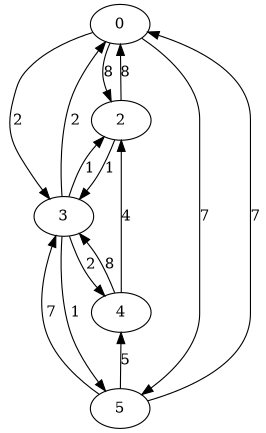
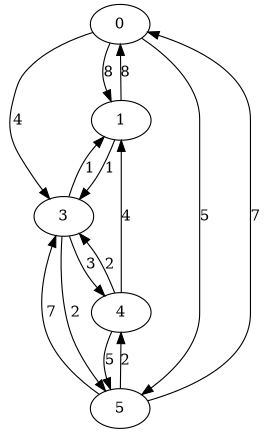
(19, 120) -> (19, 120)
(66, 120) -> none
(121, 120) -> (121, 120)
(205, 216) -> (205, 216)
(91, 264) -> (91, 264)
(110, 264) -> (110, 264)
(76, 312) -> (76, 312)
none -> (104, 355)
(126, 361) -> (126, 361)
